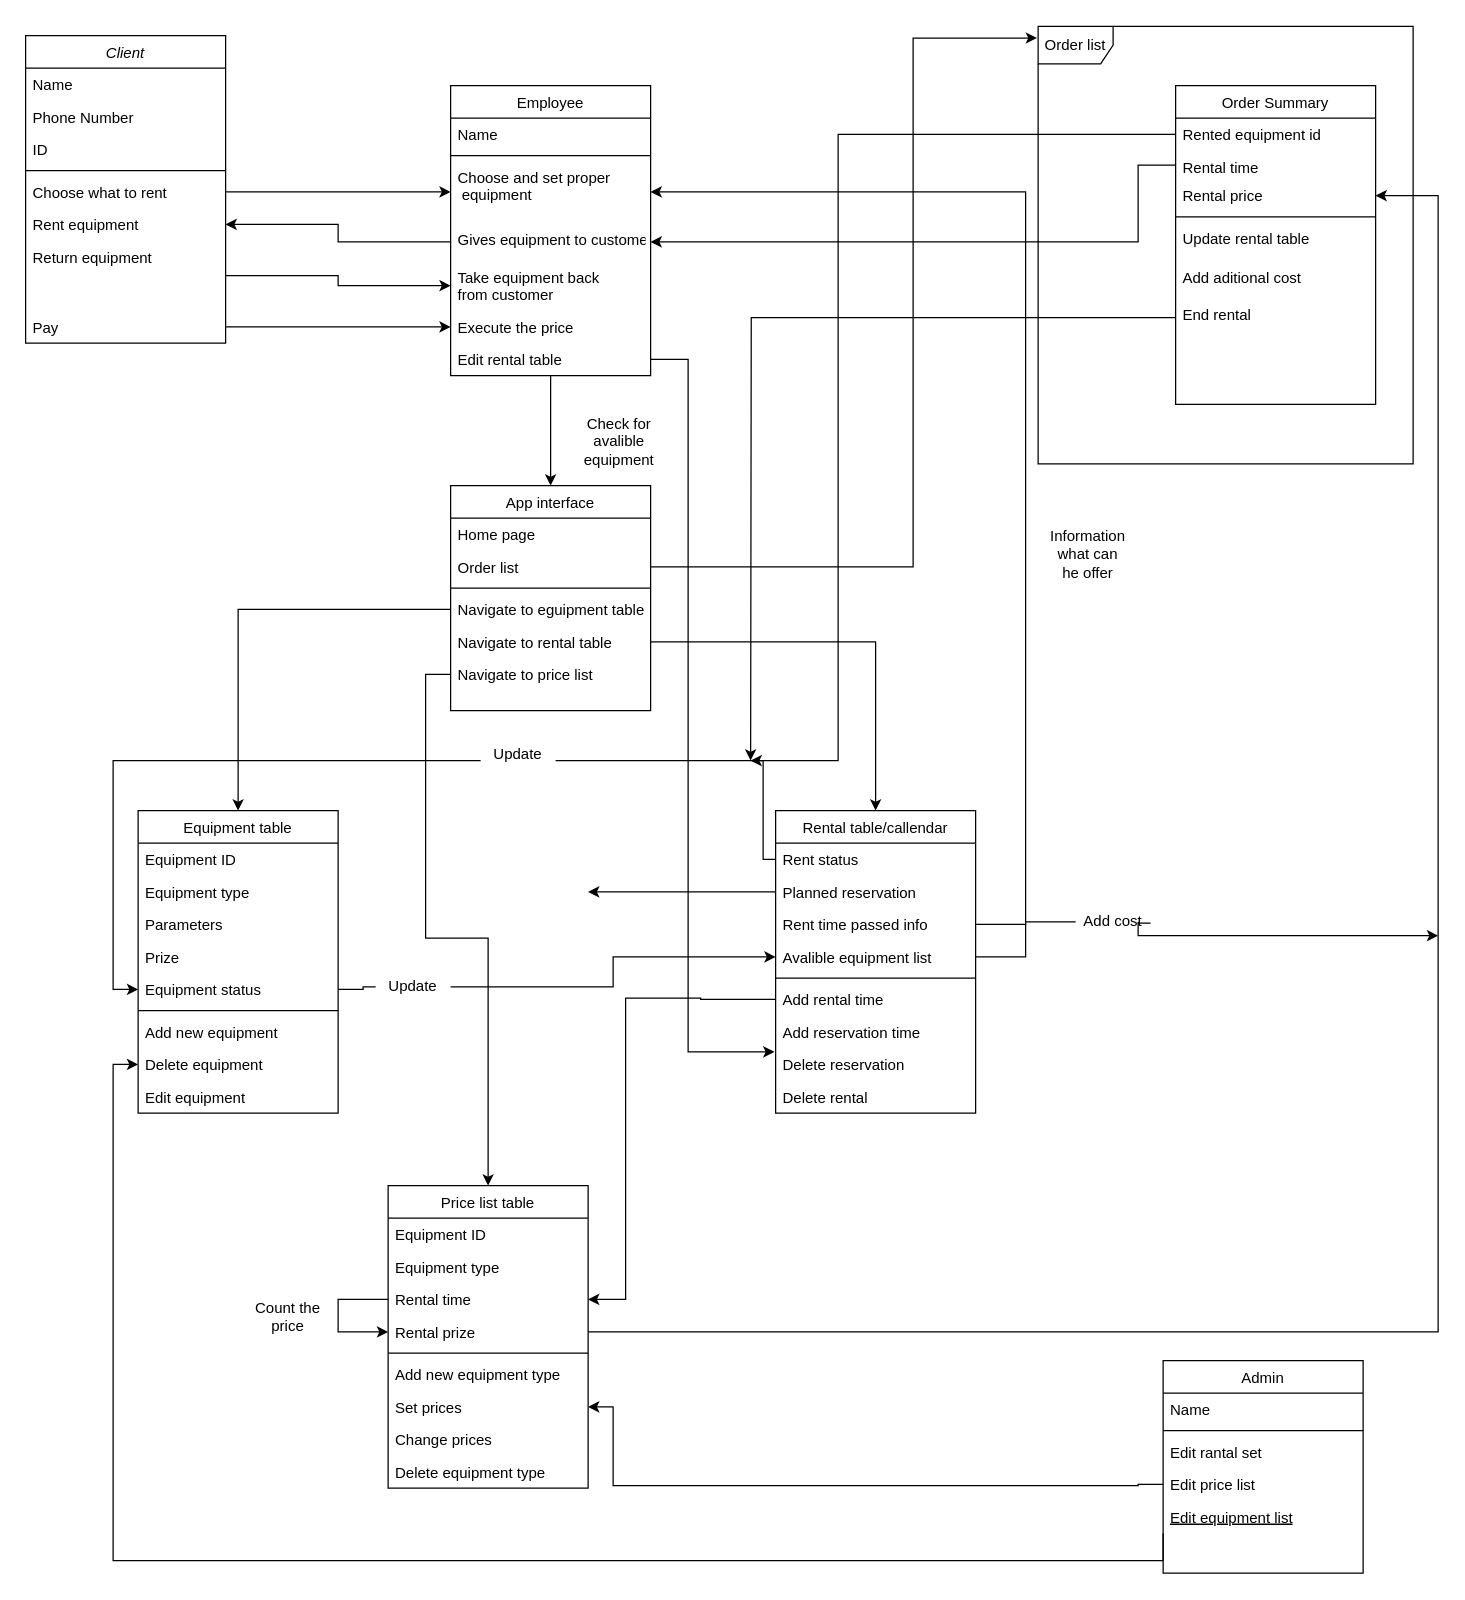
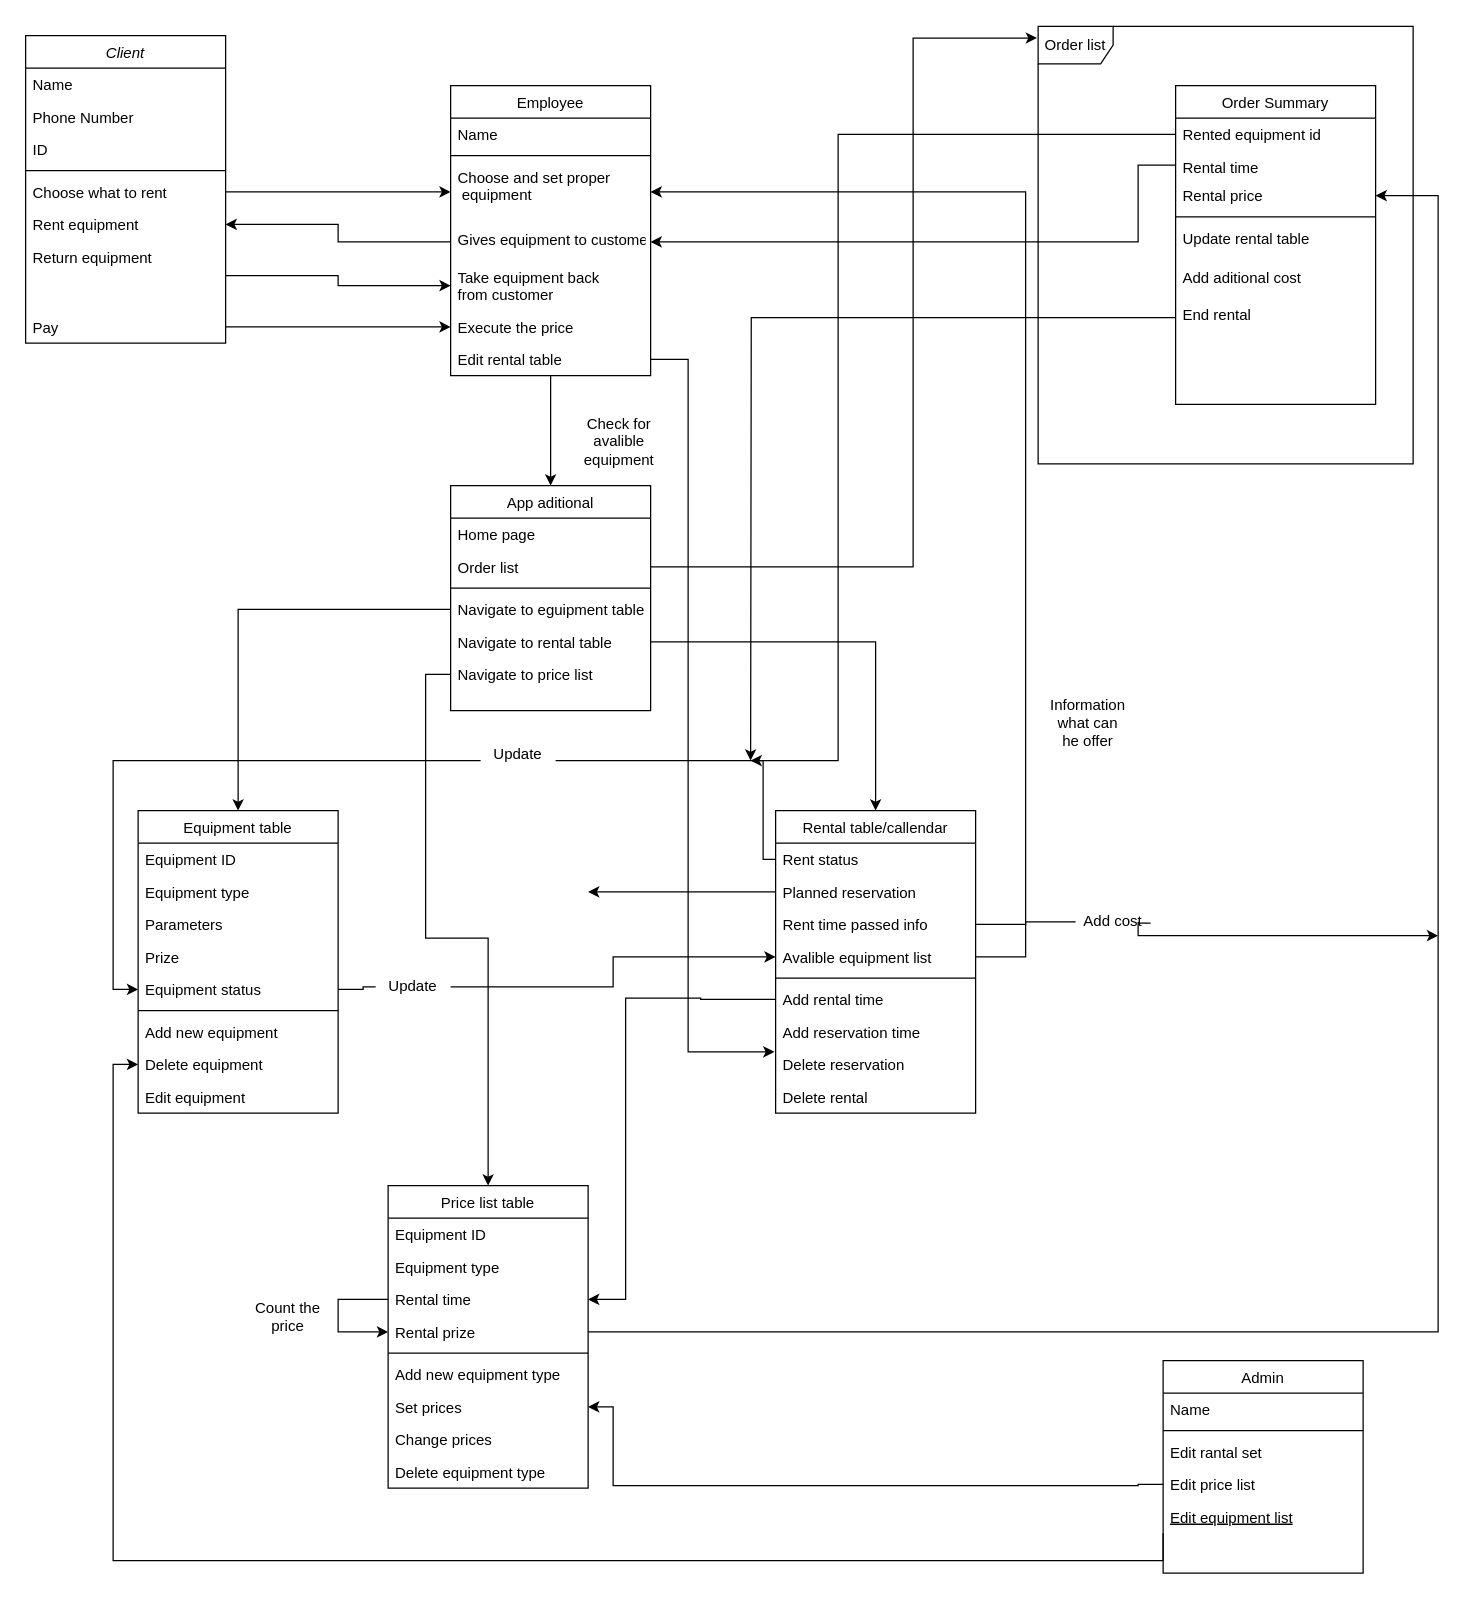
(550, 503) -> (550, 503)
(1088, 554) -> (1088, 723)
